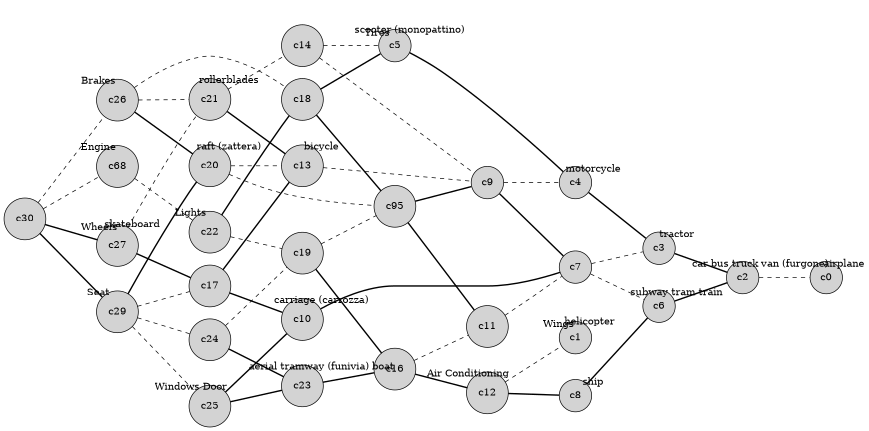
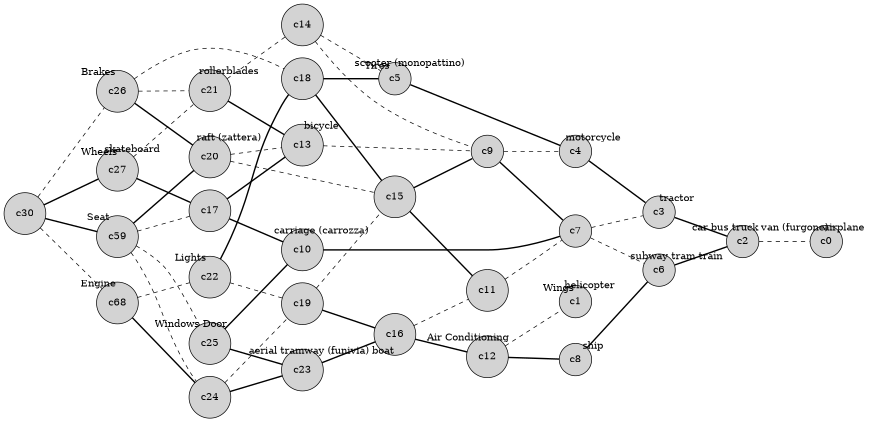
(395, 206) -> (395, 197)
(117, 312) -> (117, 237)
none -> (164, 350)
